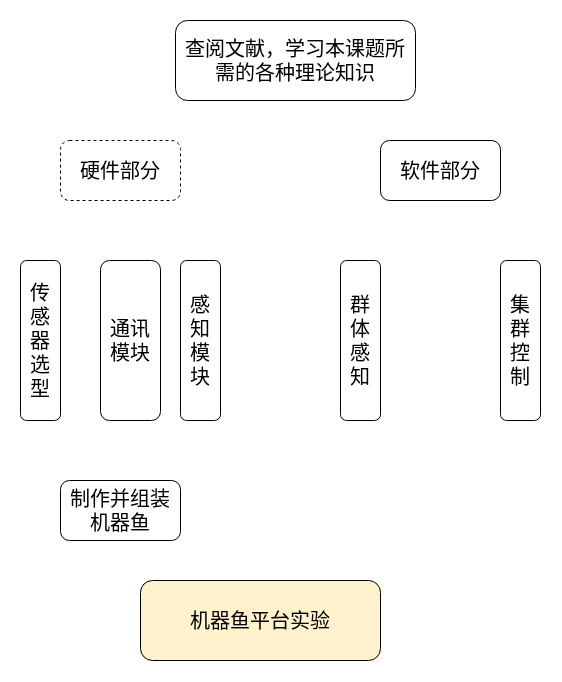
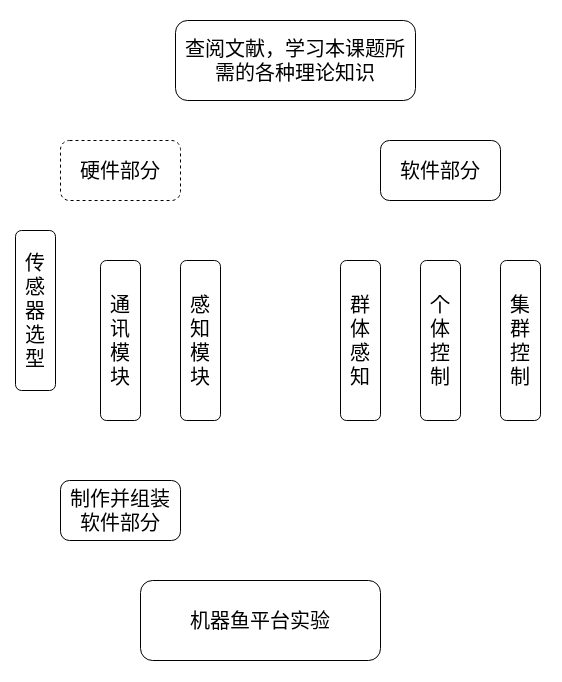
(41, 341) -> (36, 311)
(131, 341) -> (121, 341)
none -> (441, 341)
(121, 511) -> (121, 511)
(261, 621) -> (261, 621)
